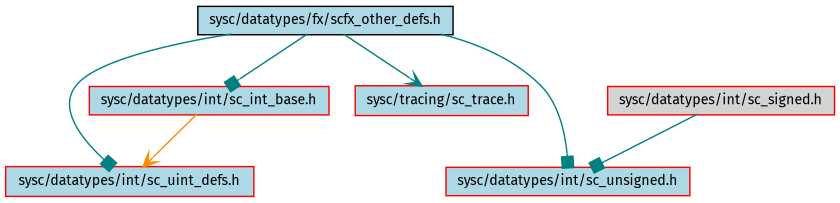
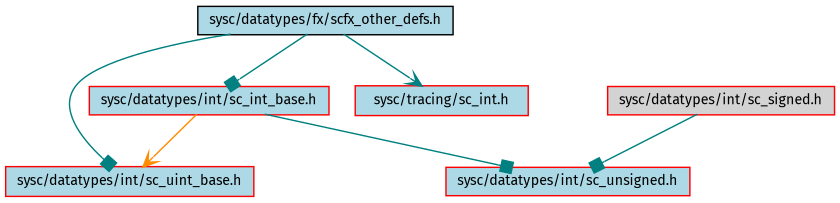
(526, 73) -> (381, 140)
(442, 101) -> (442, 101)
(130, 182) -> (130, 182)
